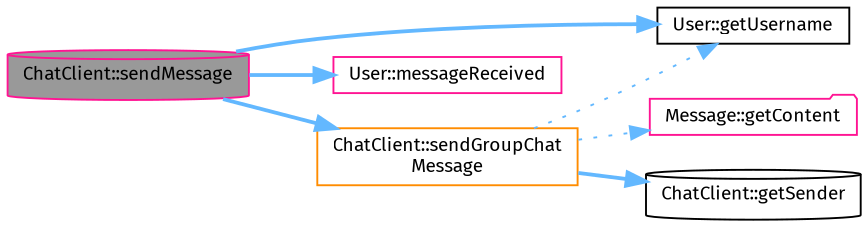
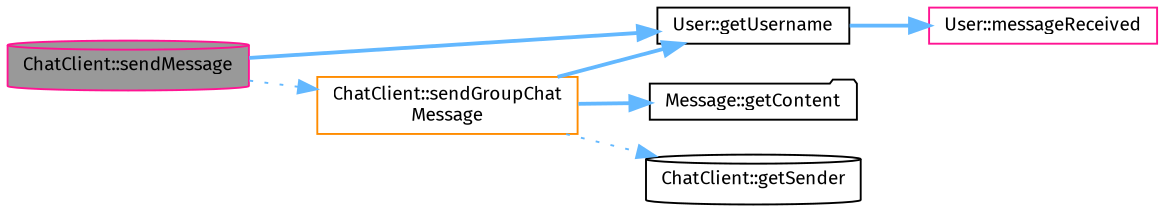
(282, 75) -> (880, 26)
(618, 93) -> (611, 63)
(270, 111) -> (274, 84)
(753, 117) -> (753, 102)
(604, 136) -> (604, 103)
(602, 176) -> (602, 143)
